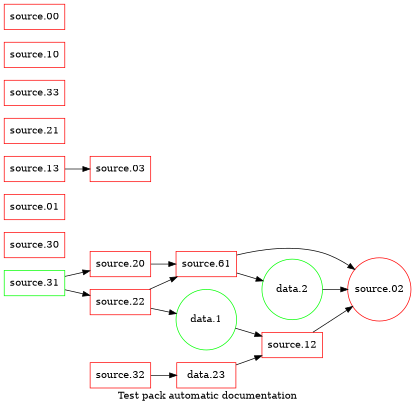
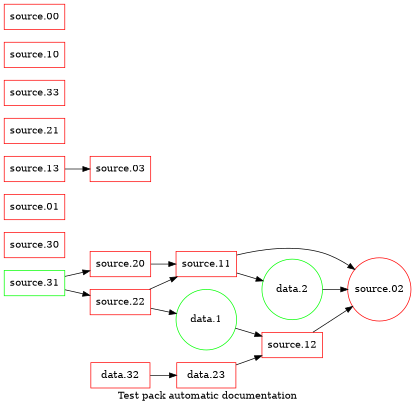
(206, 264) -> (206, 264)
(120, 375) -> (120, 375)
